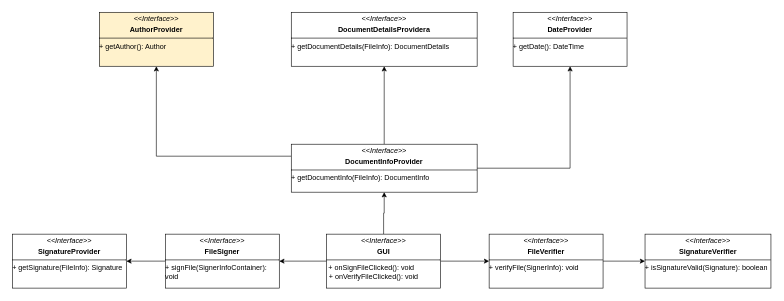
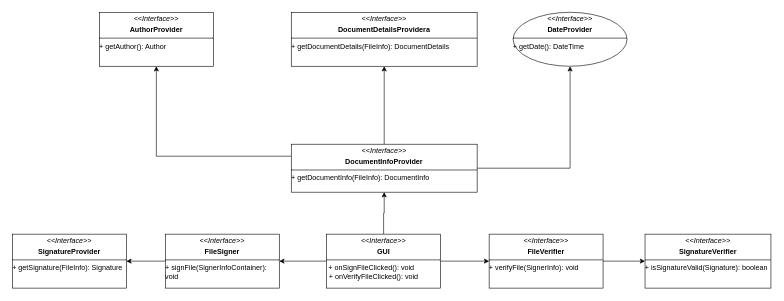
(156, 39) -> (156, 39)
(570, 39) -> (570, 39)
